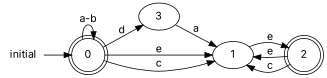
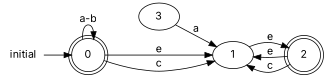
(120, 38) -> none
